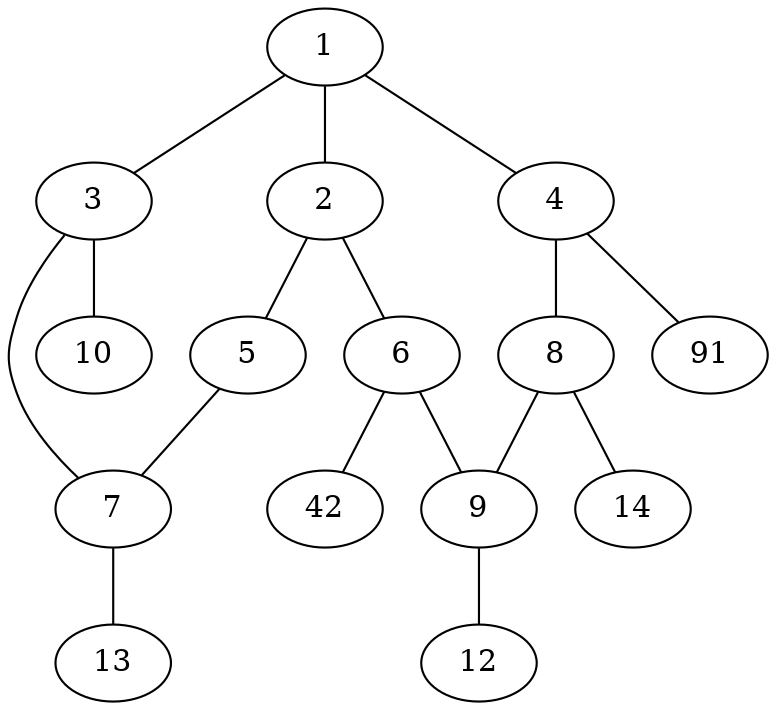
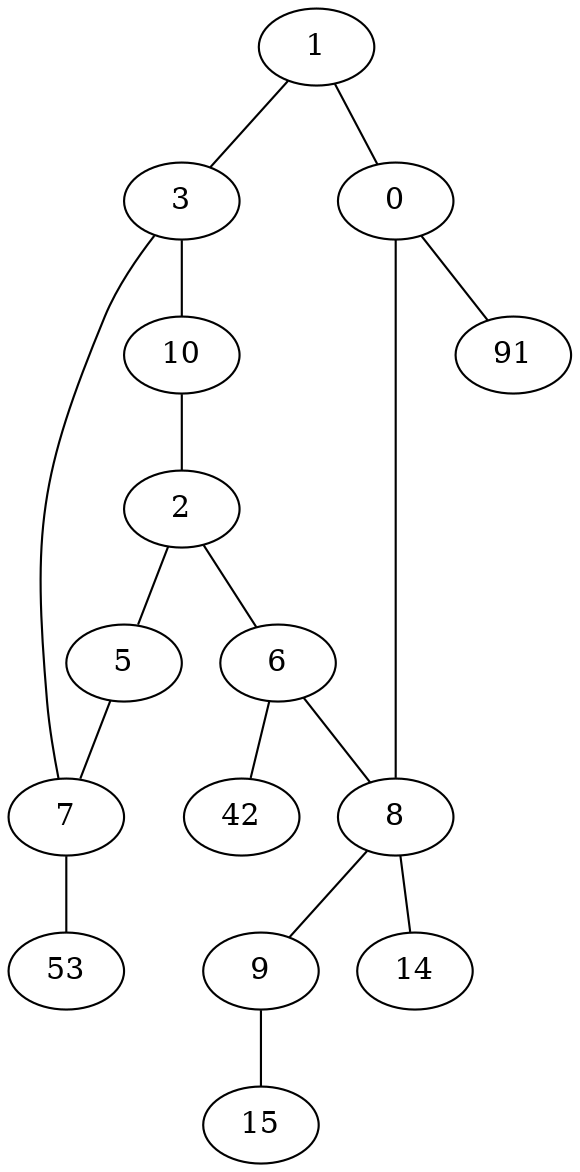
(325, 124) -> (182, 432)
(556, 201) -> (396, 201)
(441, 432) -> (337, 740)
(113, 663) -> (66, 971)
(479, 663) -> (261, 1125)
